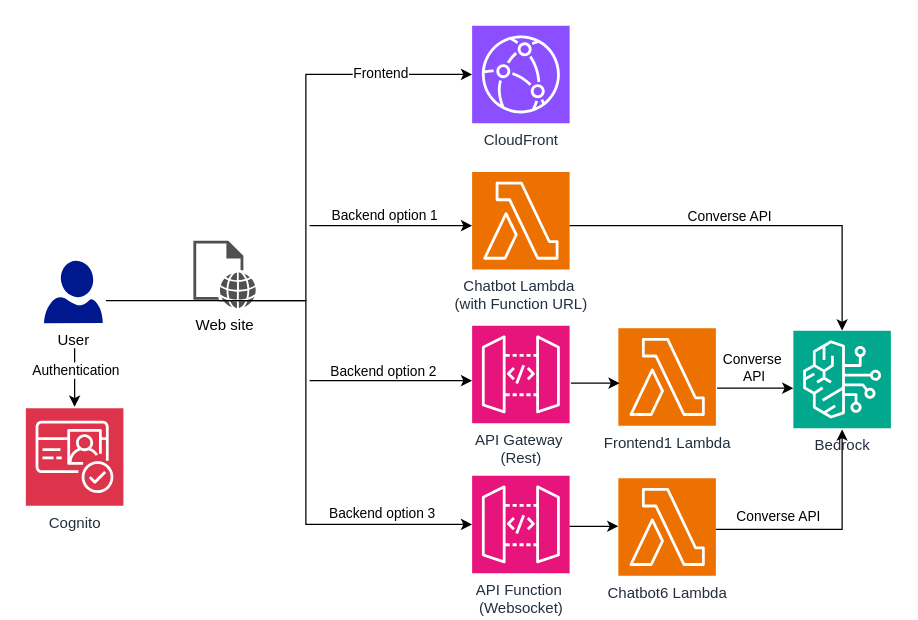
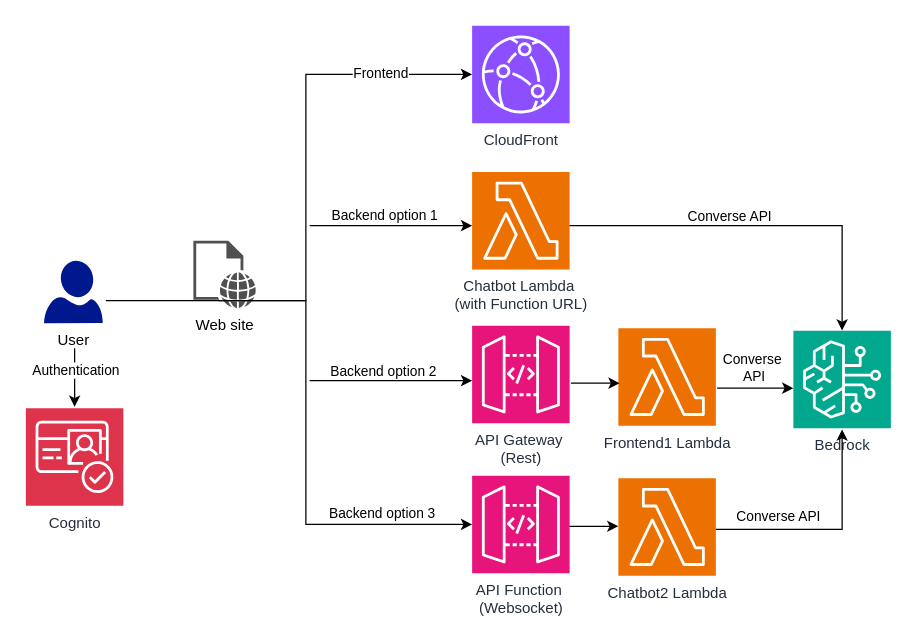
(668, 593) -> (668, 593)
